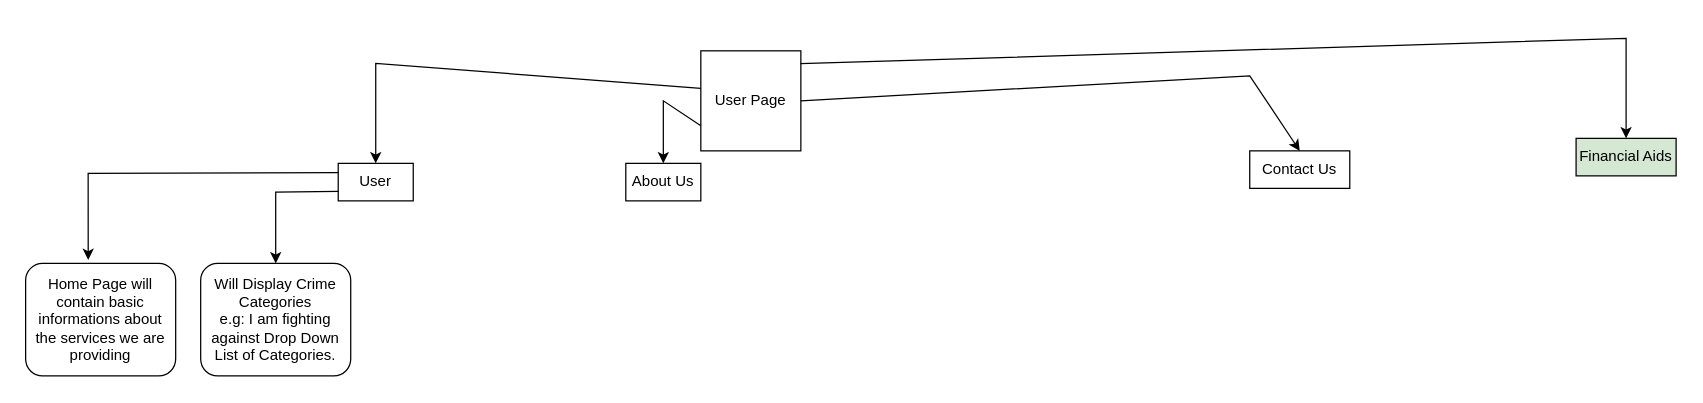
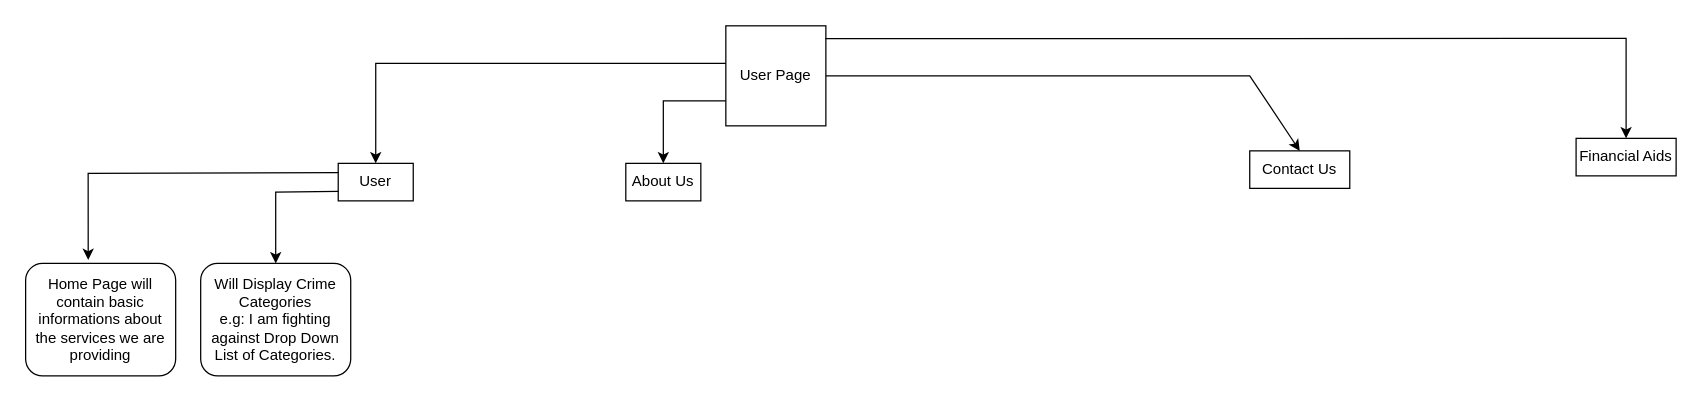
(751, 101) -> (776, 76)
(1626, 157) -> (1626, 157)
